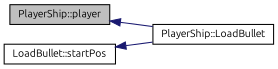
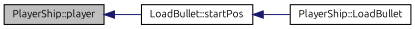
(137, 24) -> (128, 15)
